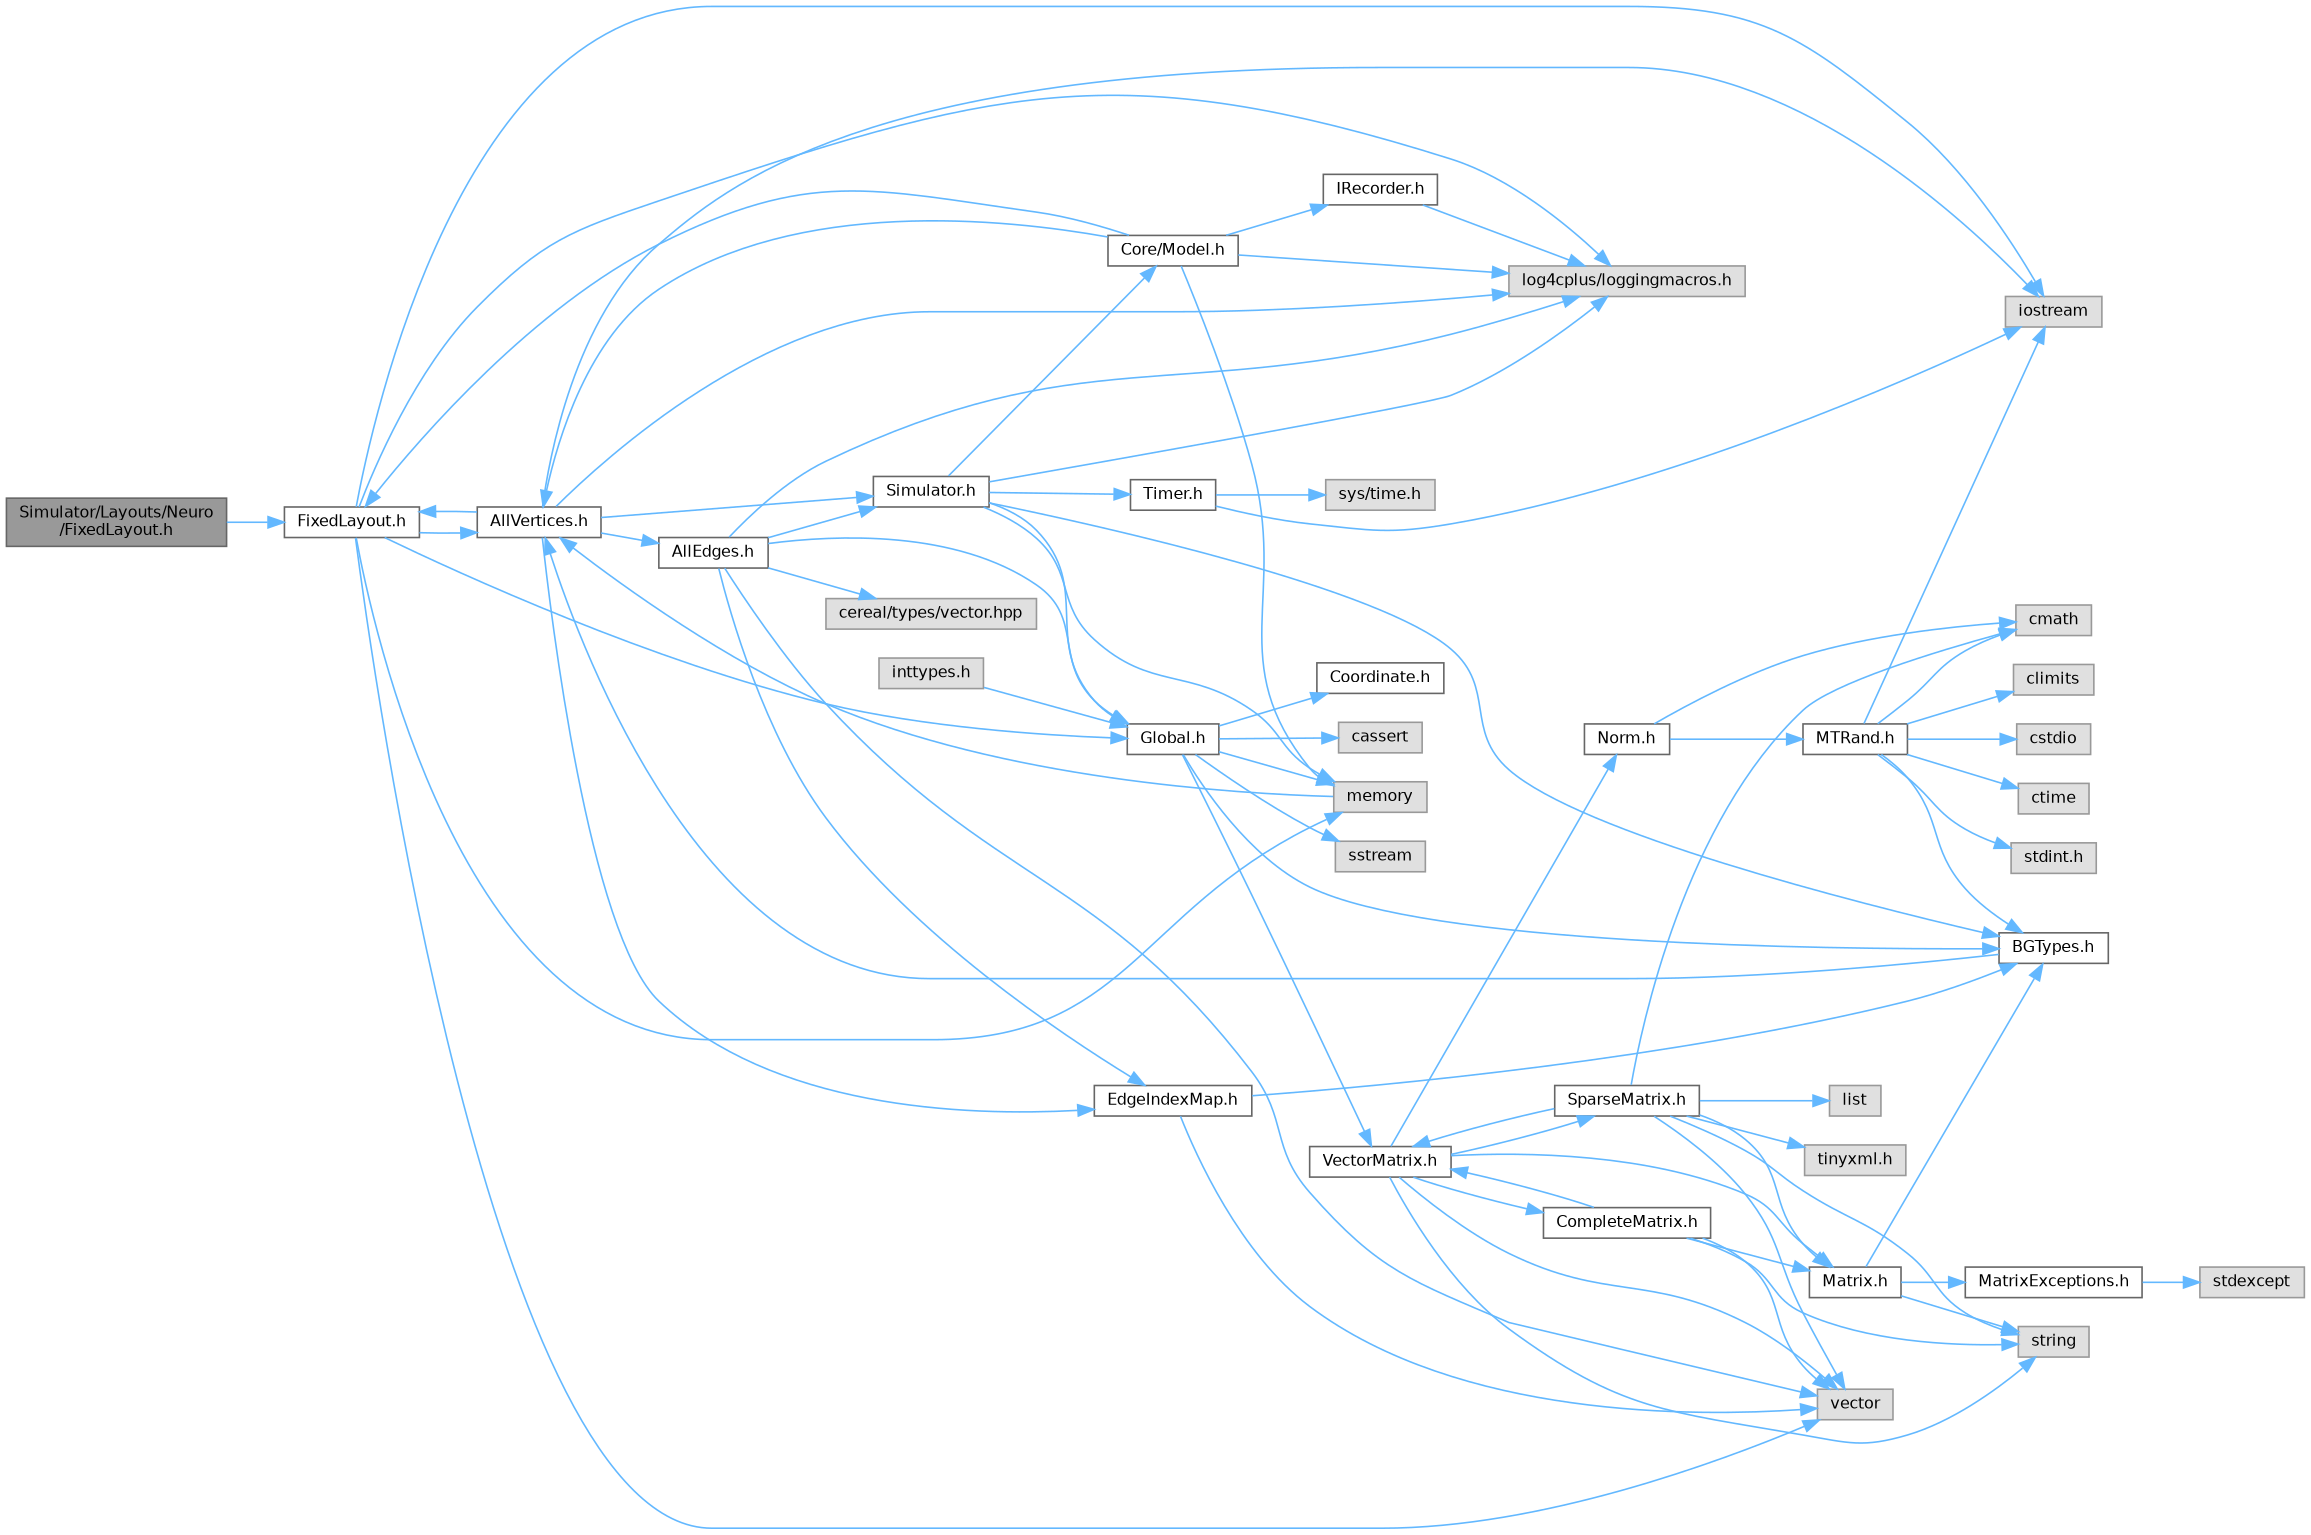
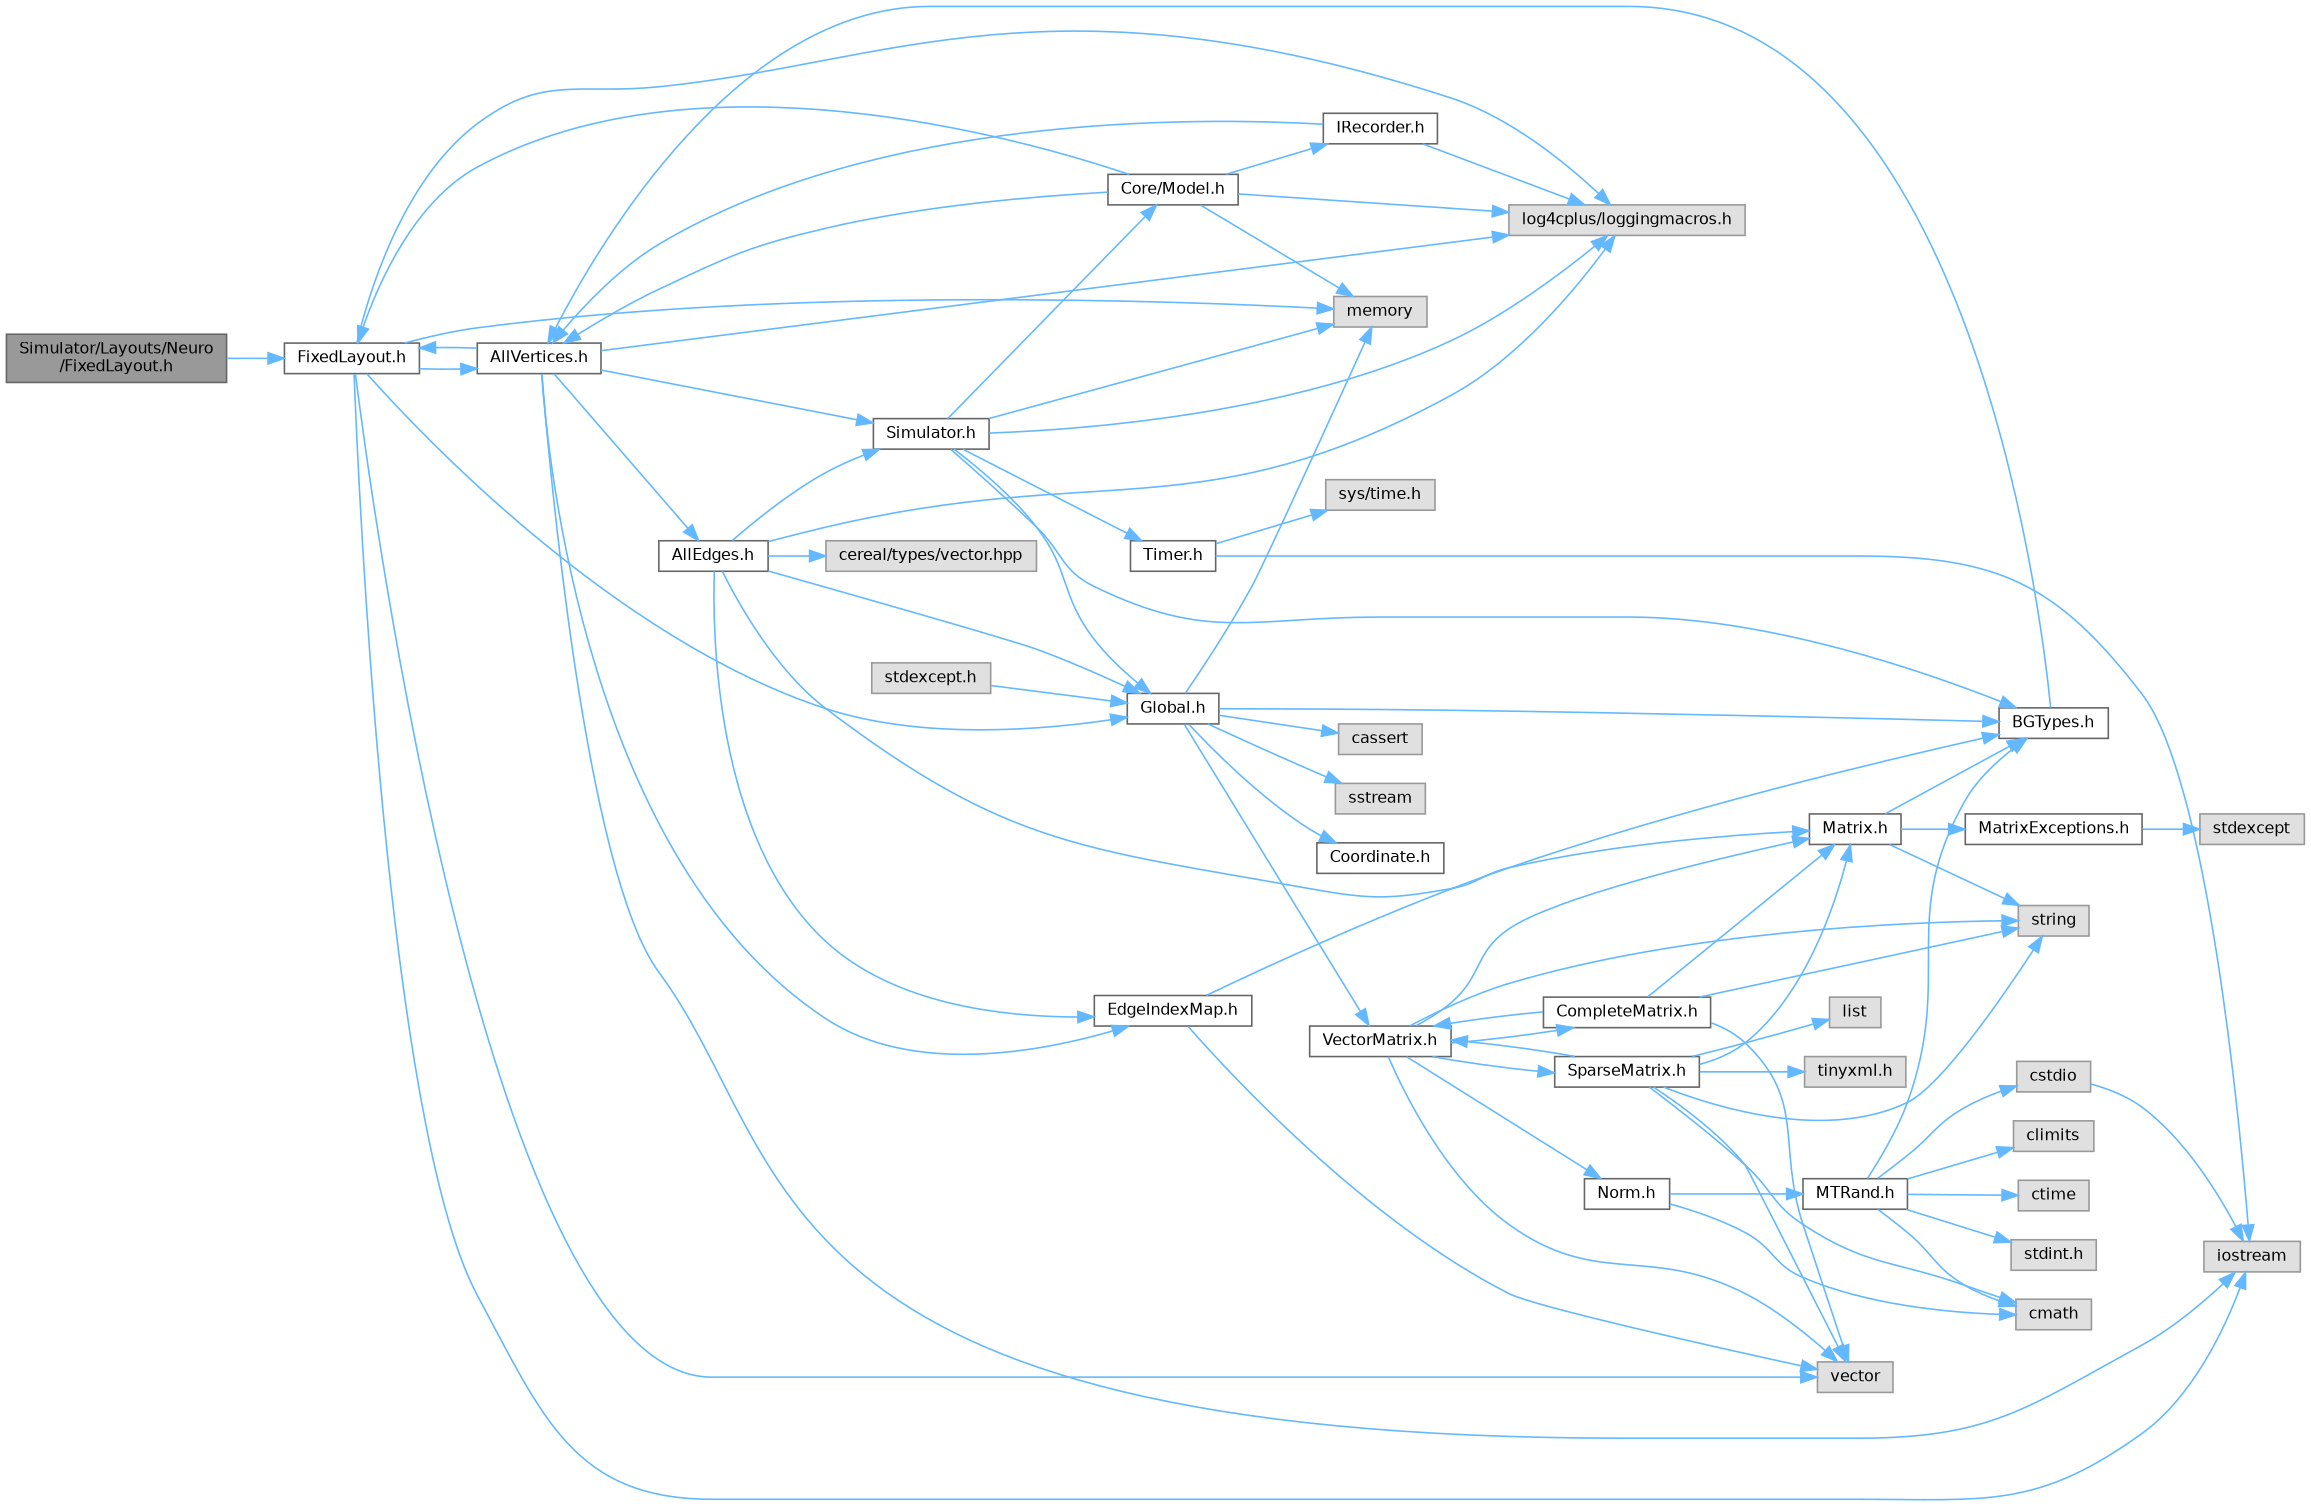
(1951, 533) -> (2177, 1140)
(931, 673) -> (931, 678)
(930, 740) -> (919, 150)
(1233, 1050) -> (1208, 871)
